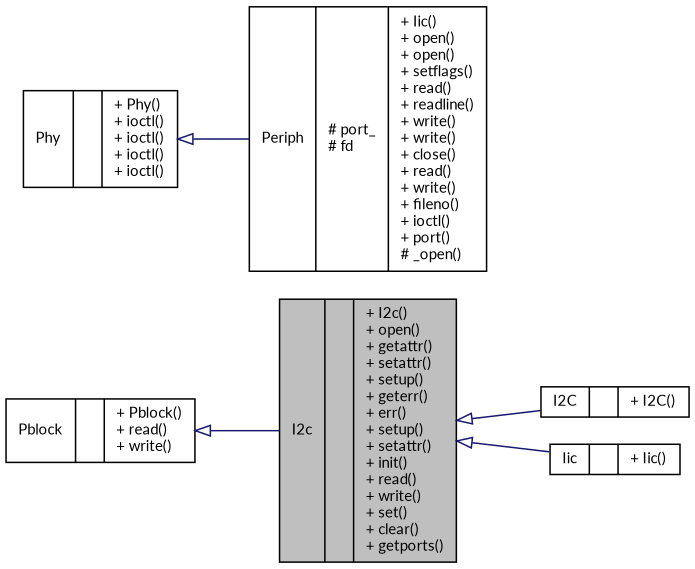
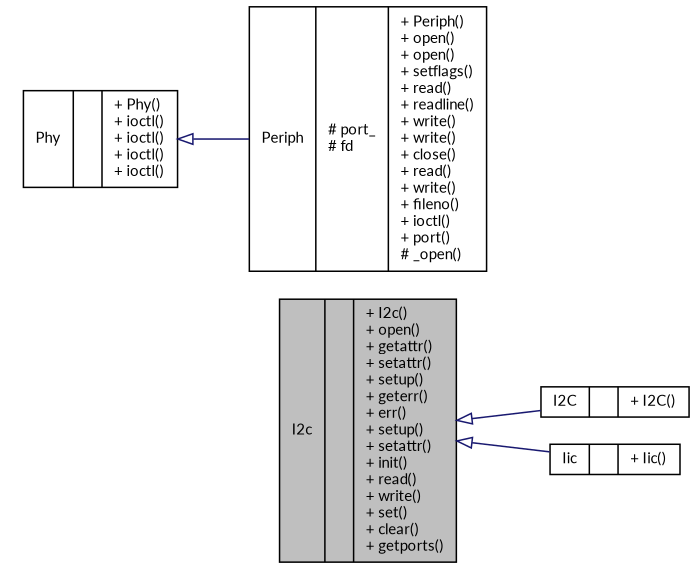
(419, 22) -> (433, 22)
(100, 431) -> none
